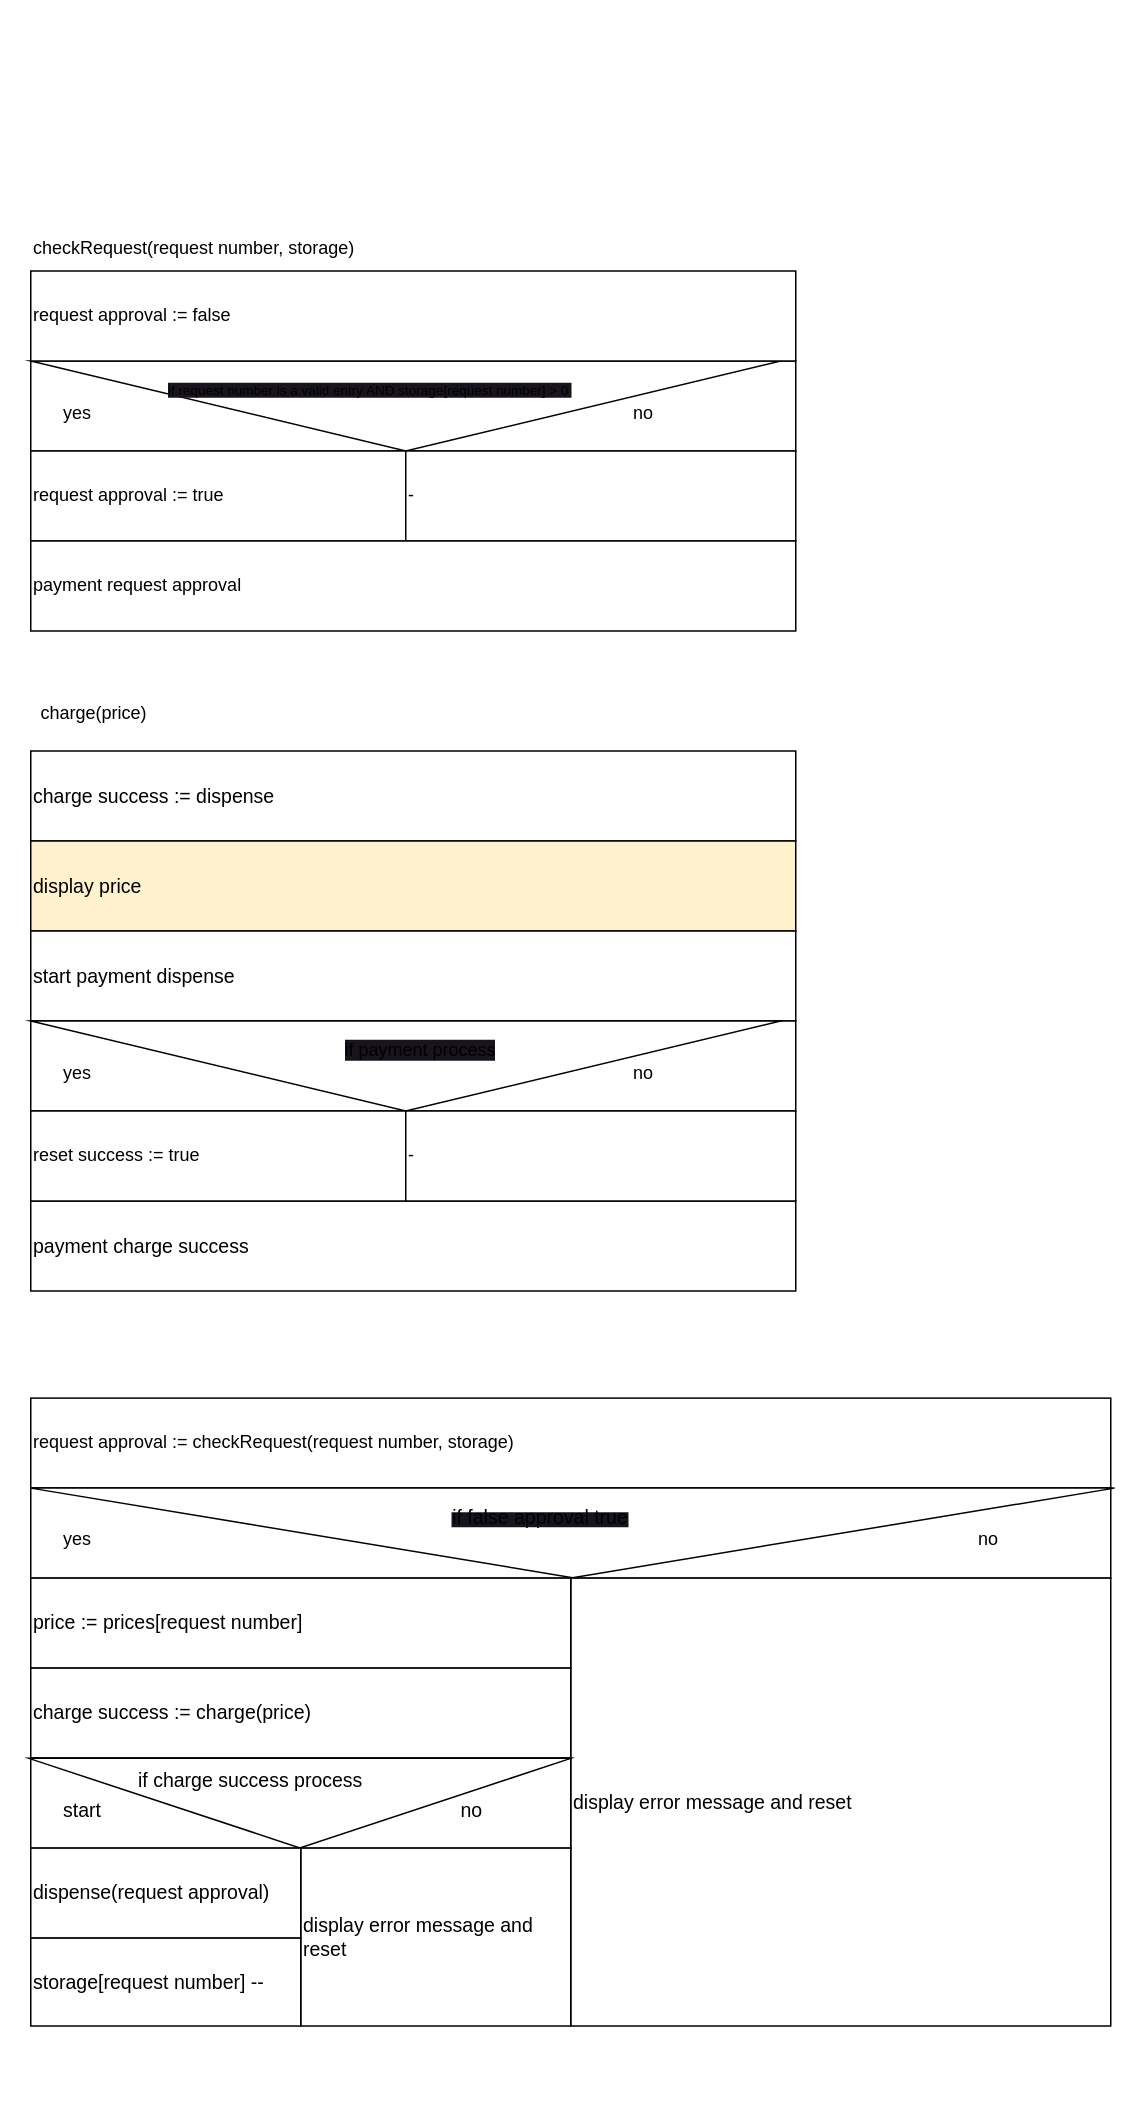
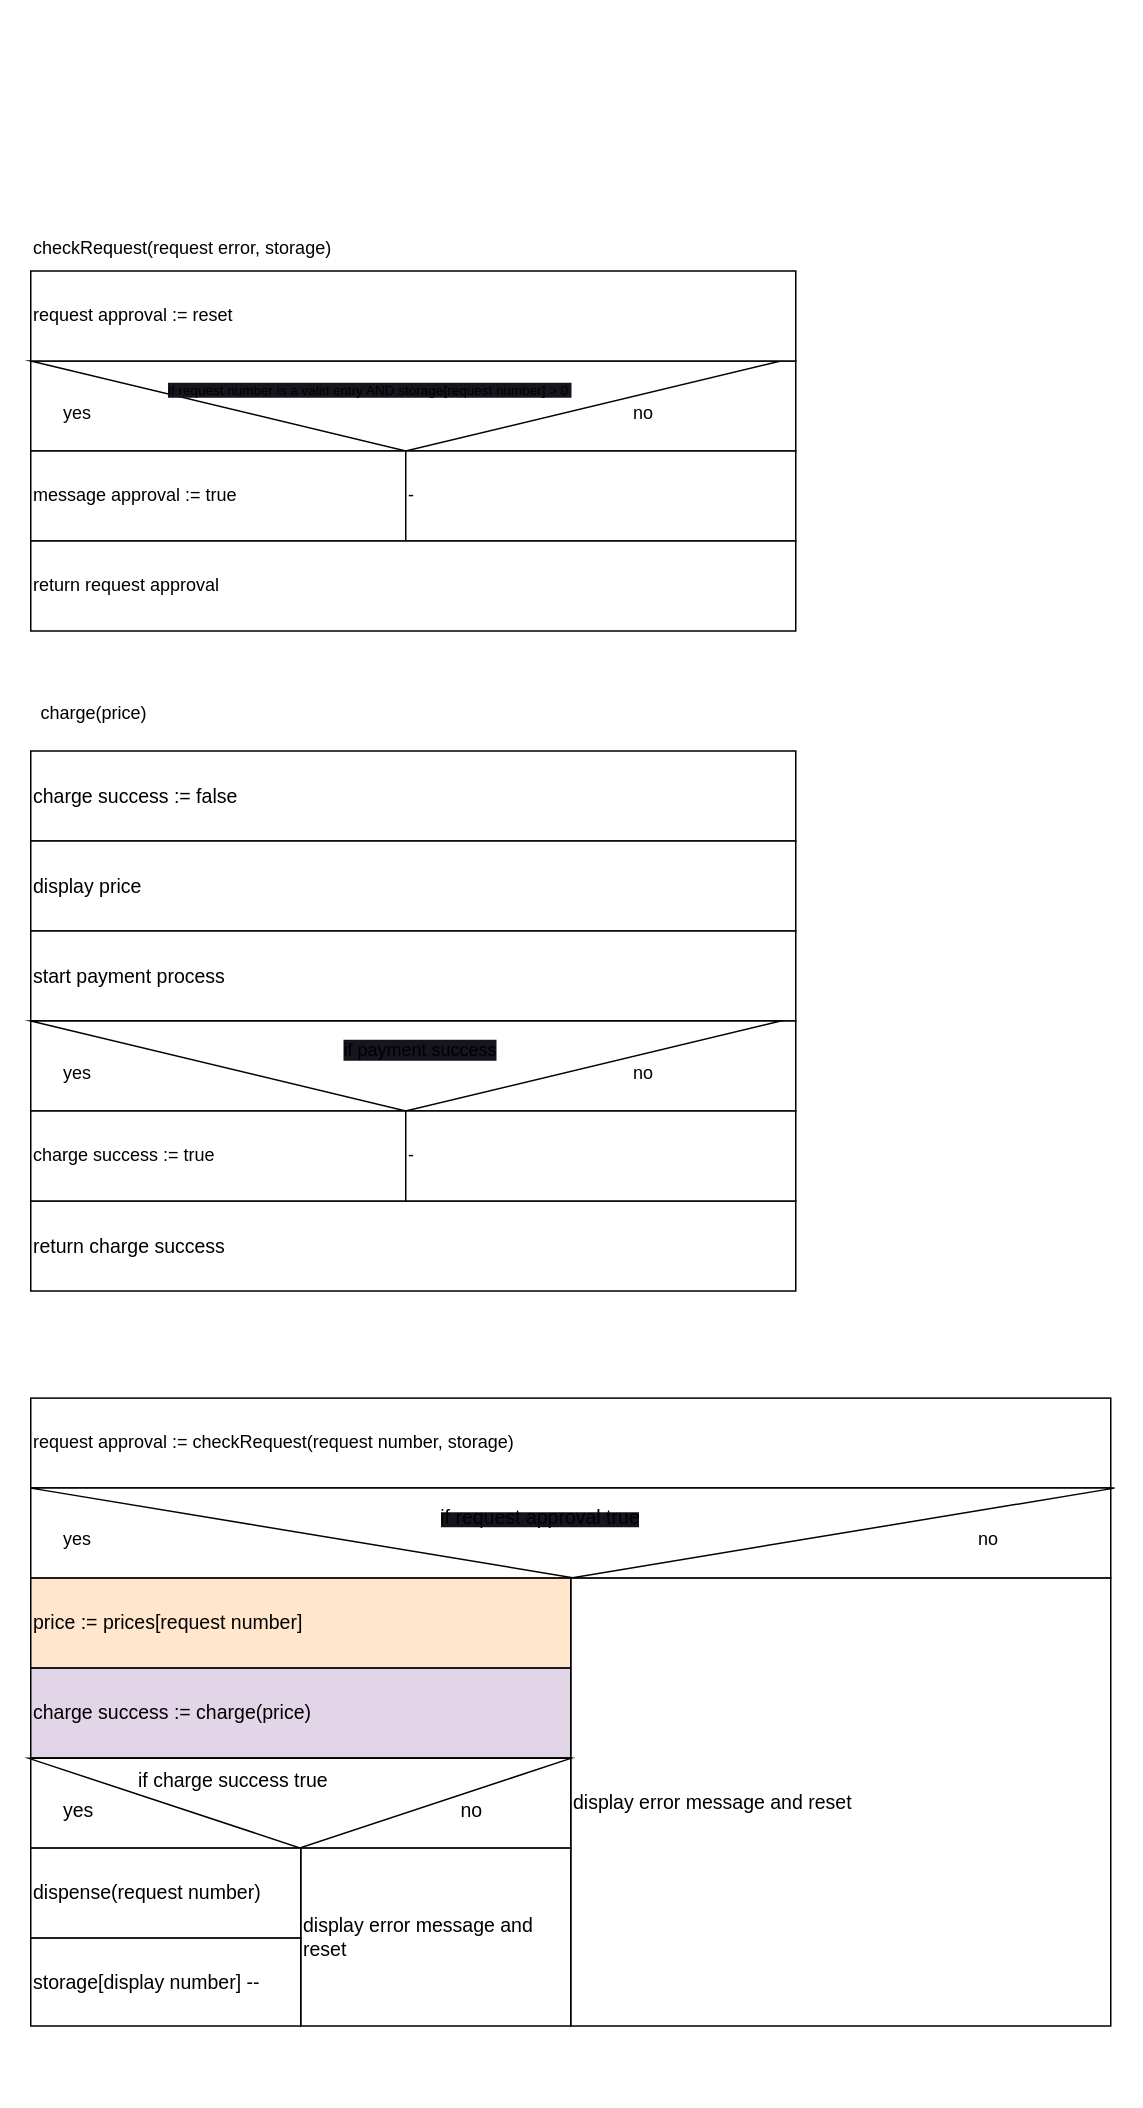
(213, 248) -> (208, 248)
(146, 316) -> (148, 316)
(143, 496) -> (143, 496)
(148, 586) -> (143, 586)
(163, 796) -> (147, 796)
(95, 886) -> (95, 886)
(146, 976) -> (143, 976)
(421, 1051) -> (421, 1051)
(130, 1156) -> (135, 1156)
(149, 1246) -> (143, 1246)
(541, 1517) -> (541, 1517)
(188, 1622) -> (188, 1622)
(190, 1712) -> (190, 1712)
(265, 1780) -> (249, 1780)
(91, 1810) -> (80, 1810)
(167, 1892) -> (160, 1892)
(167, 1982) -> (166, 1982)
